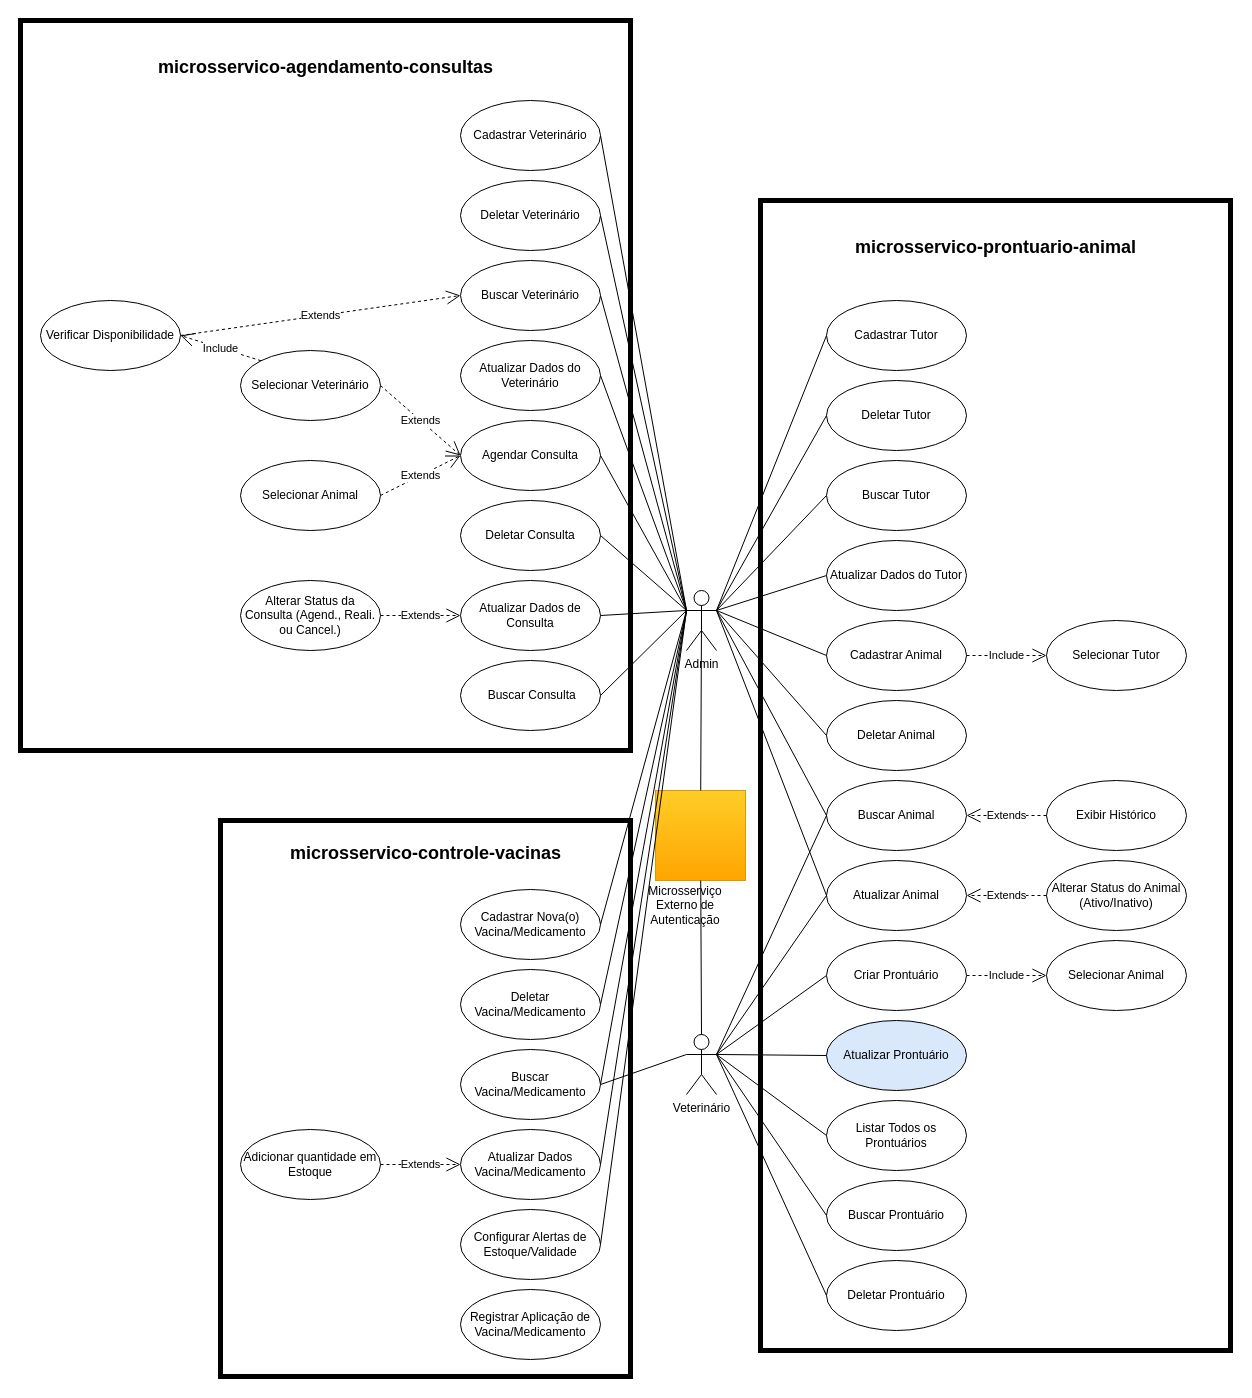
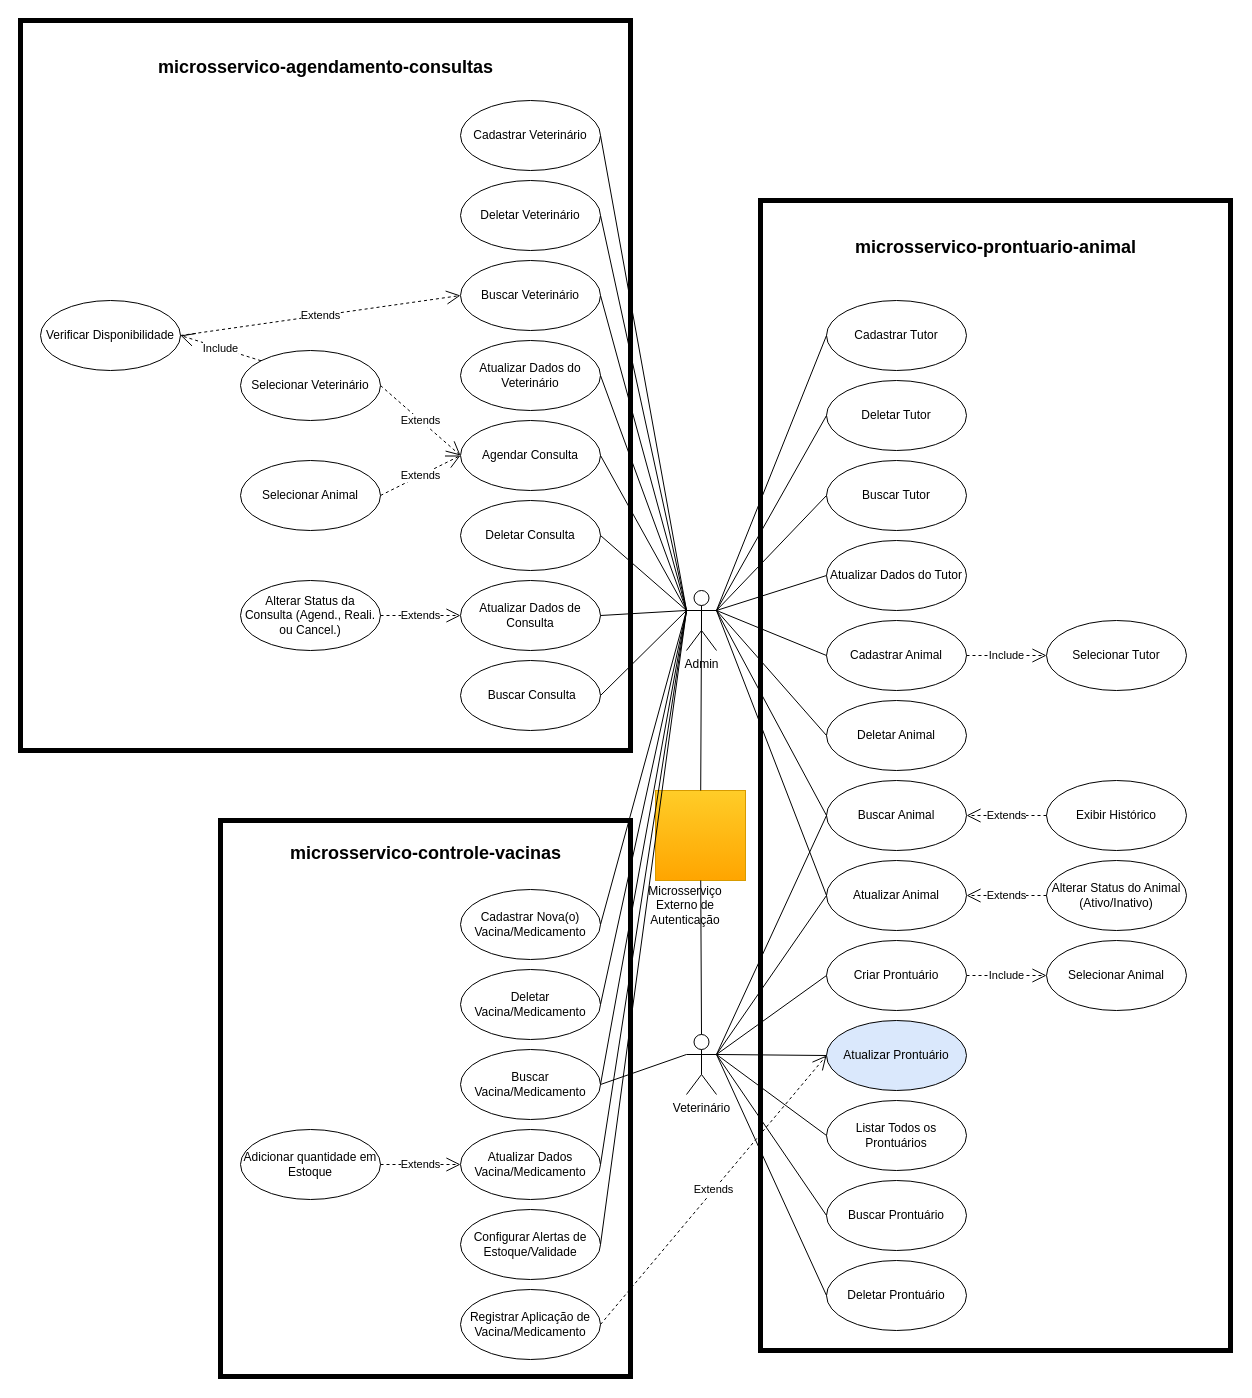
none -> (694, 1213)
